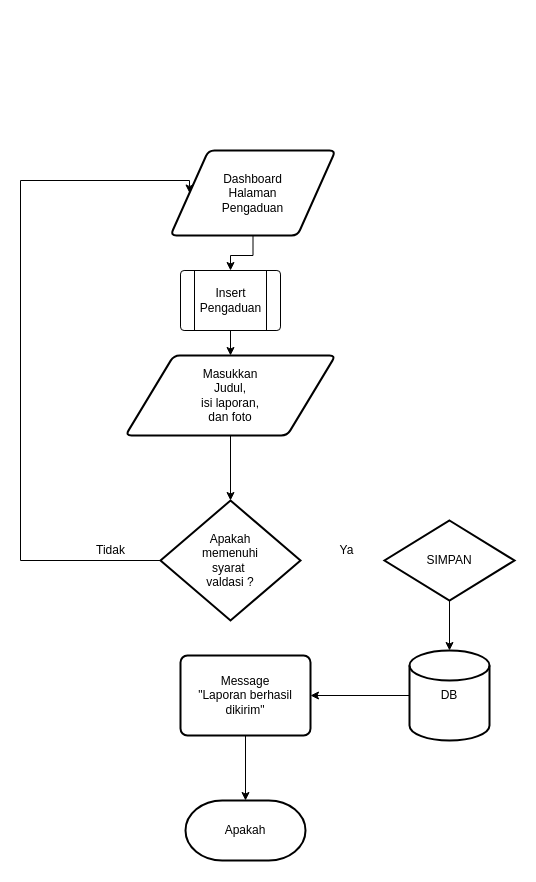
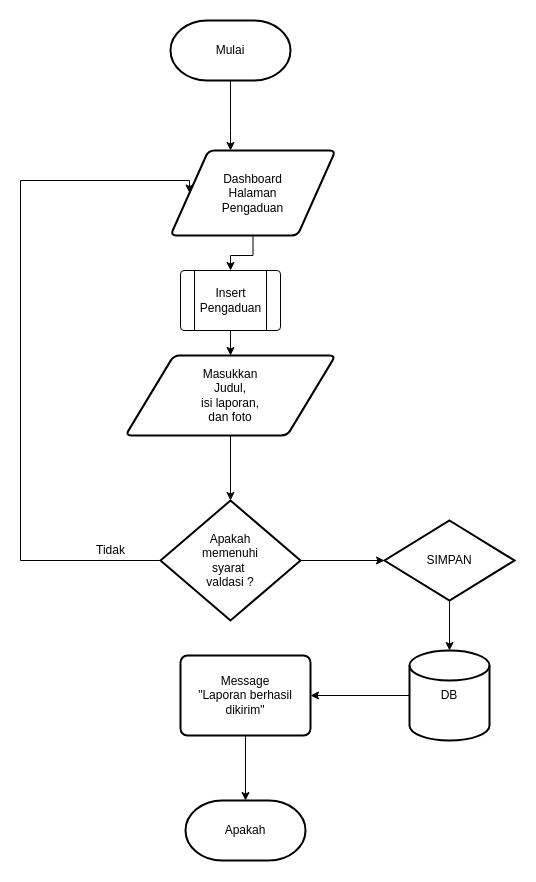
none -> (231, 51)
none -> (231, 112)
(347, 551) -> none
none -> (339, 561)
